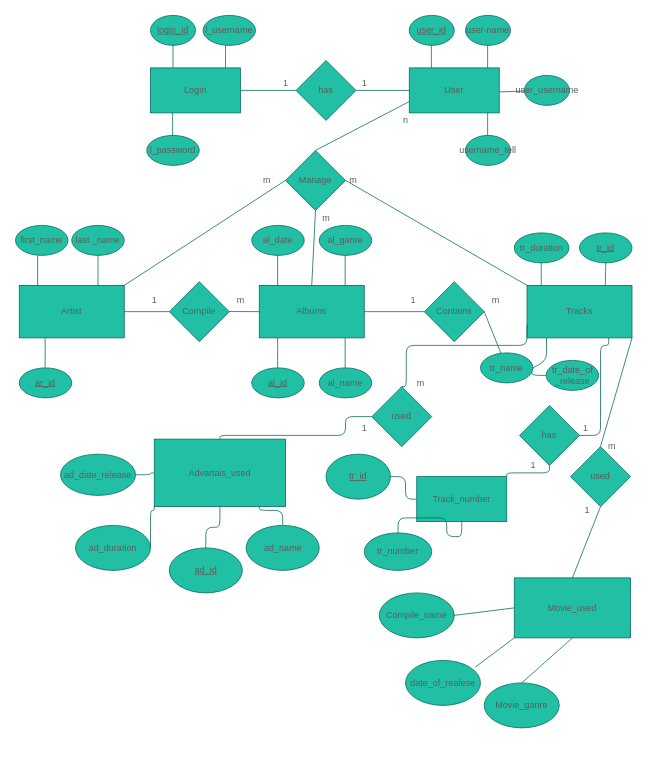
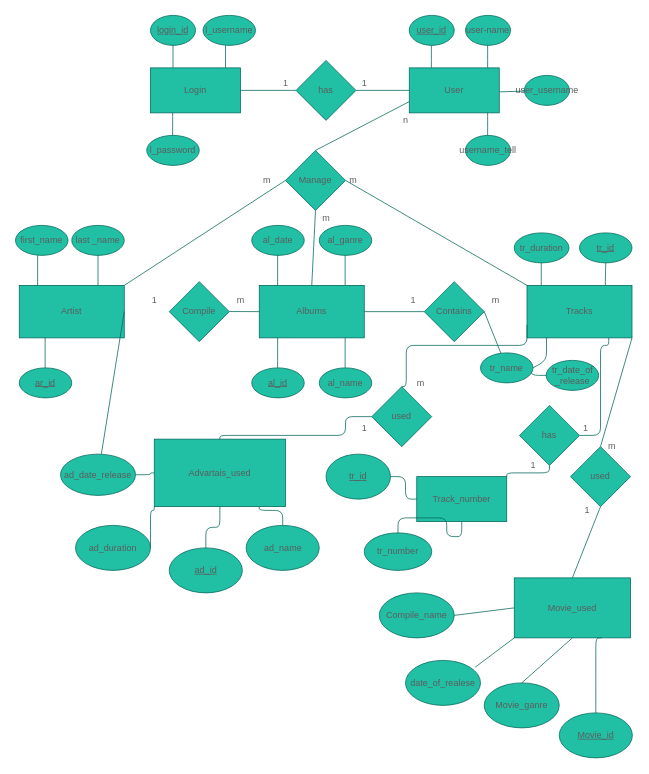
(146, 312) -> (111, 396)
none -> (596, 675)
none -> (596, 735)
